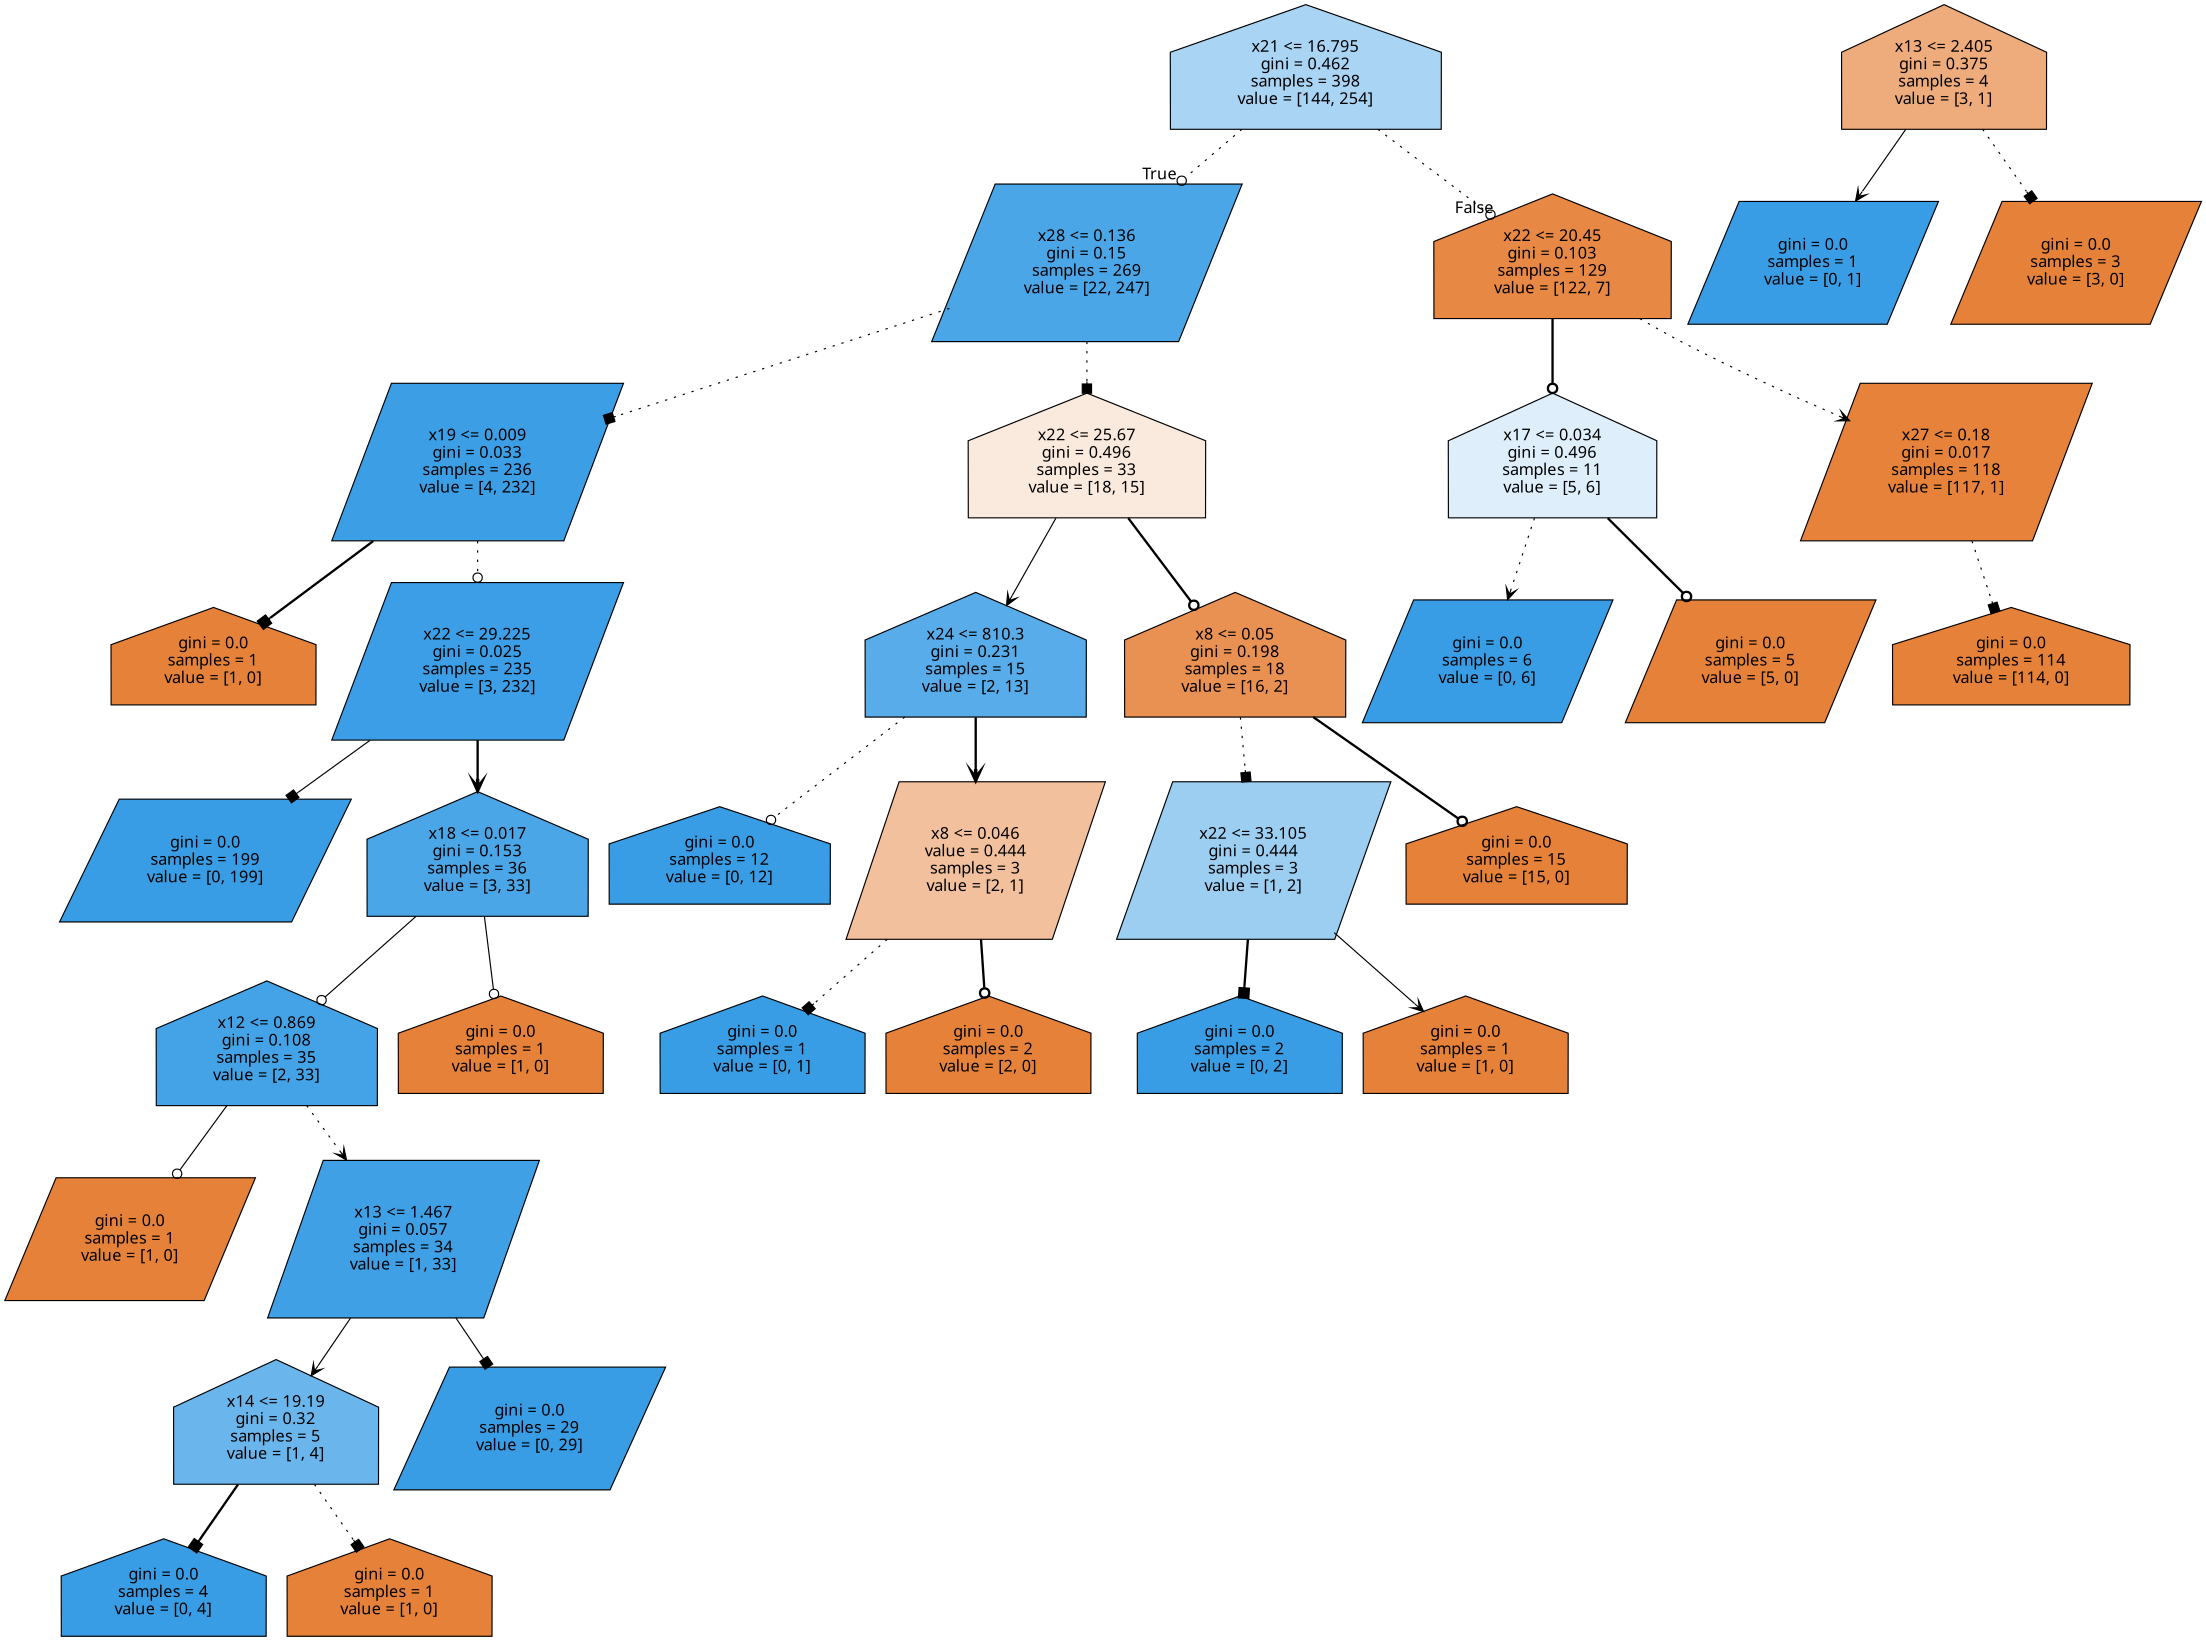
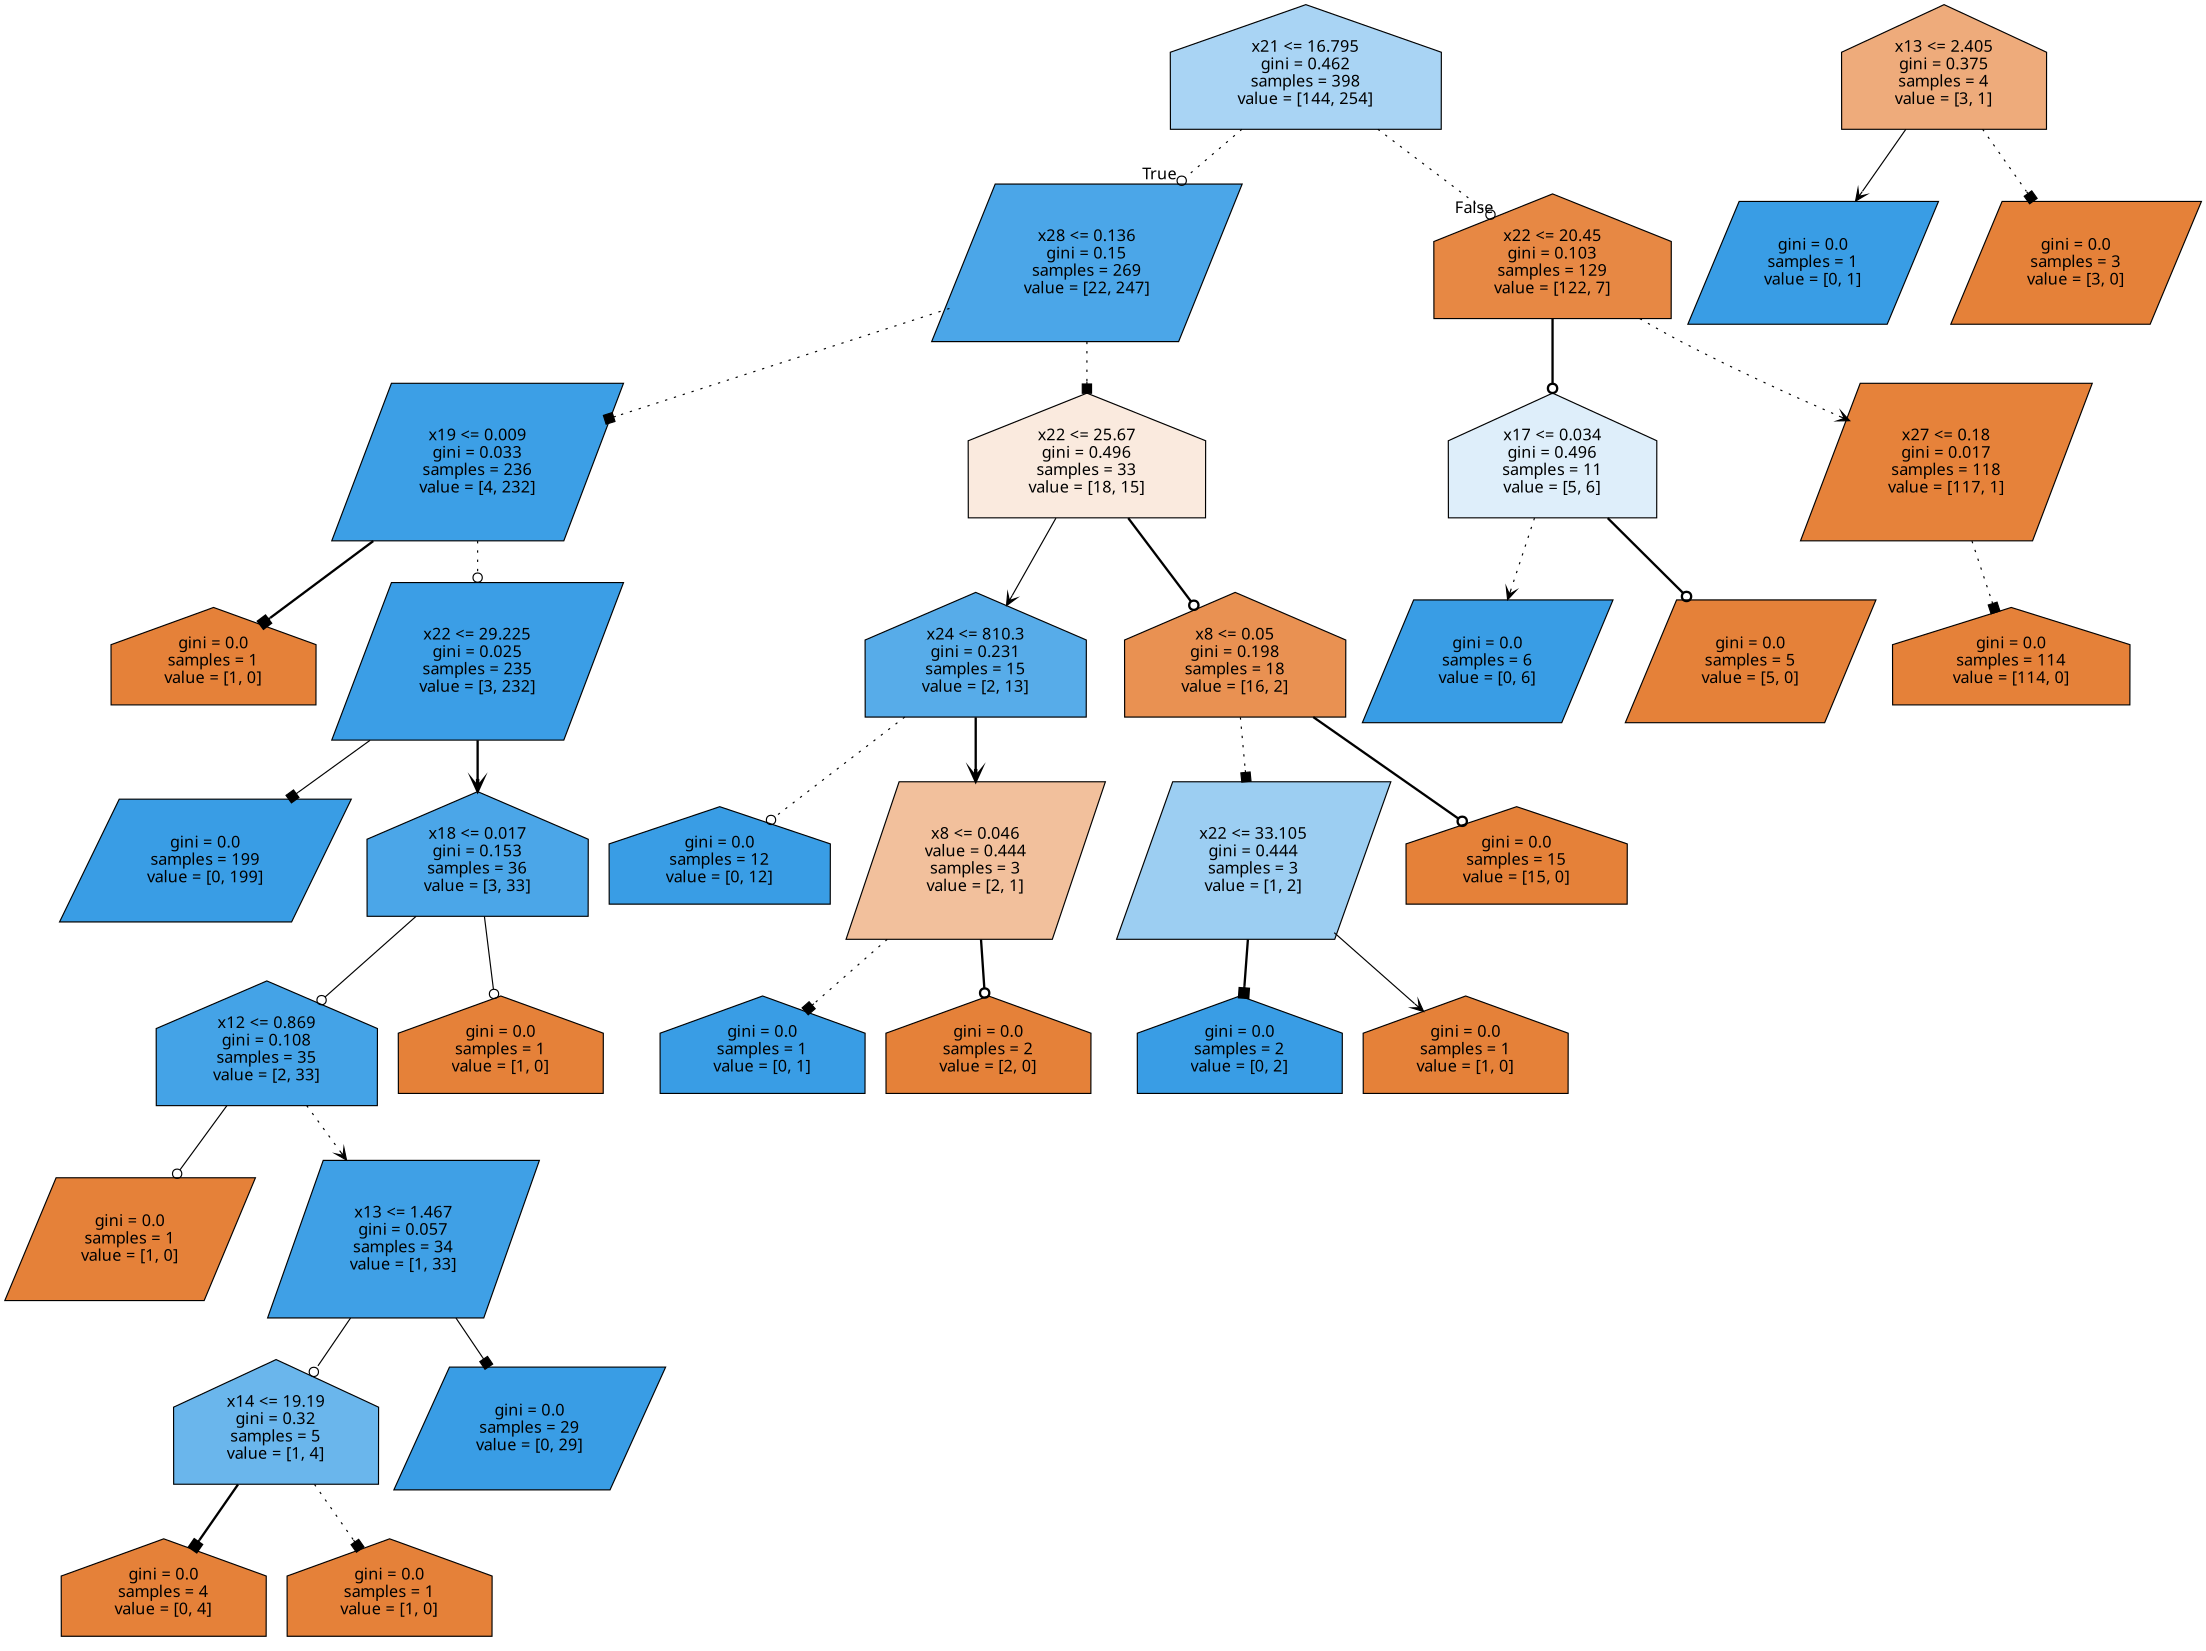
(334, 1342) -> (334, 1342)
(164, 1593) -> (164, 1593)
